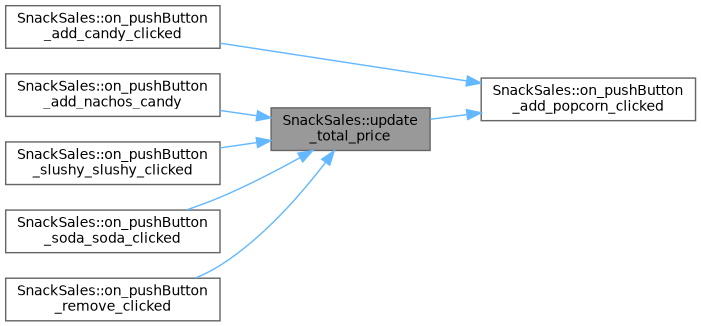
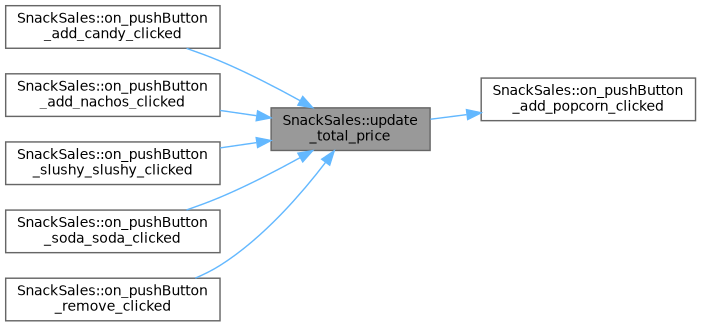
(343, 62) -> (244, 72)
(113, 95) -> (113, 95)
